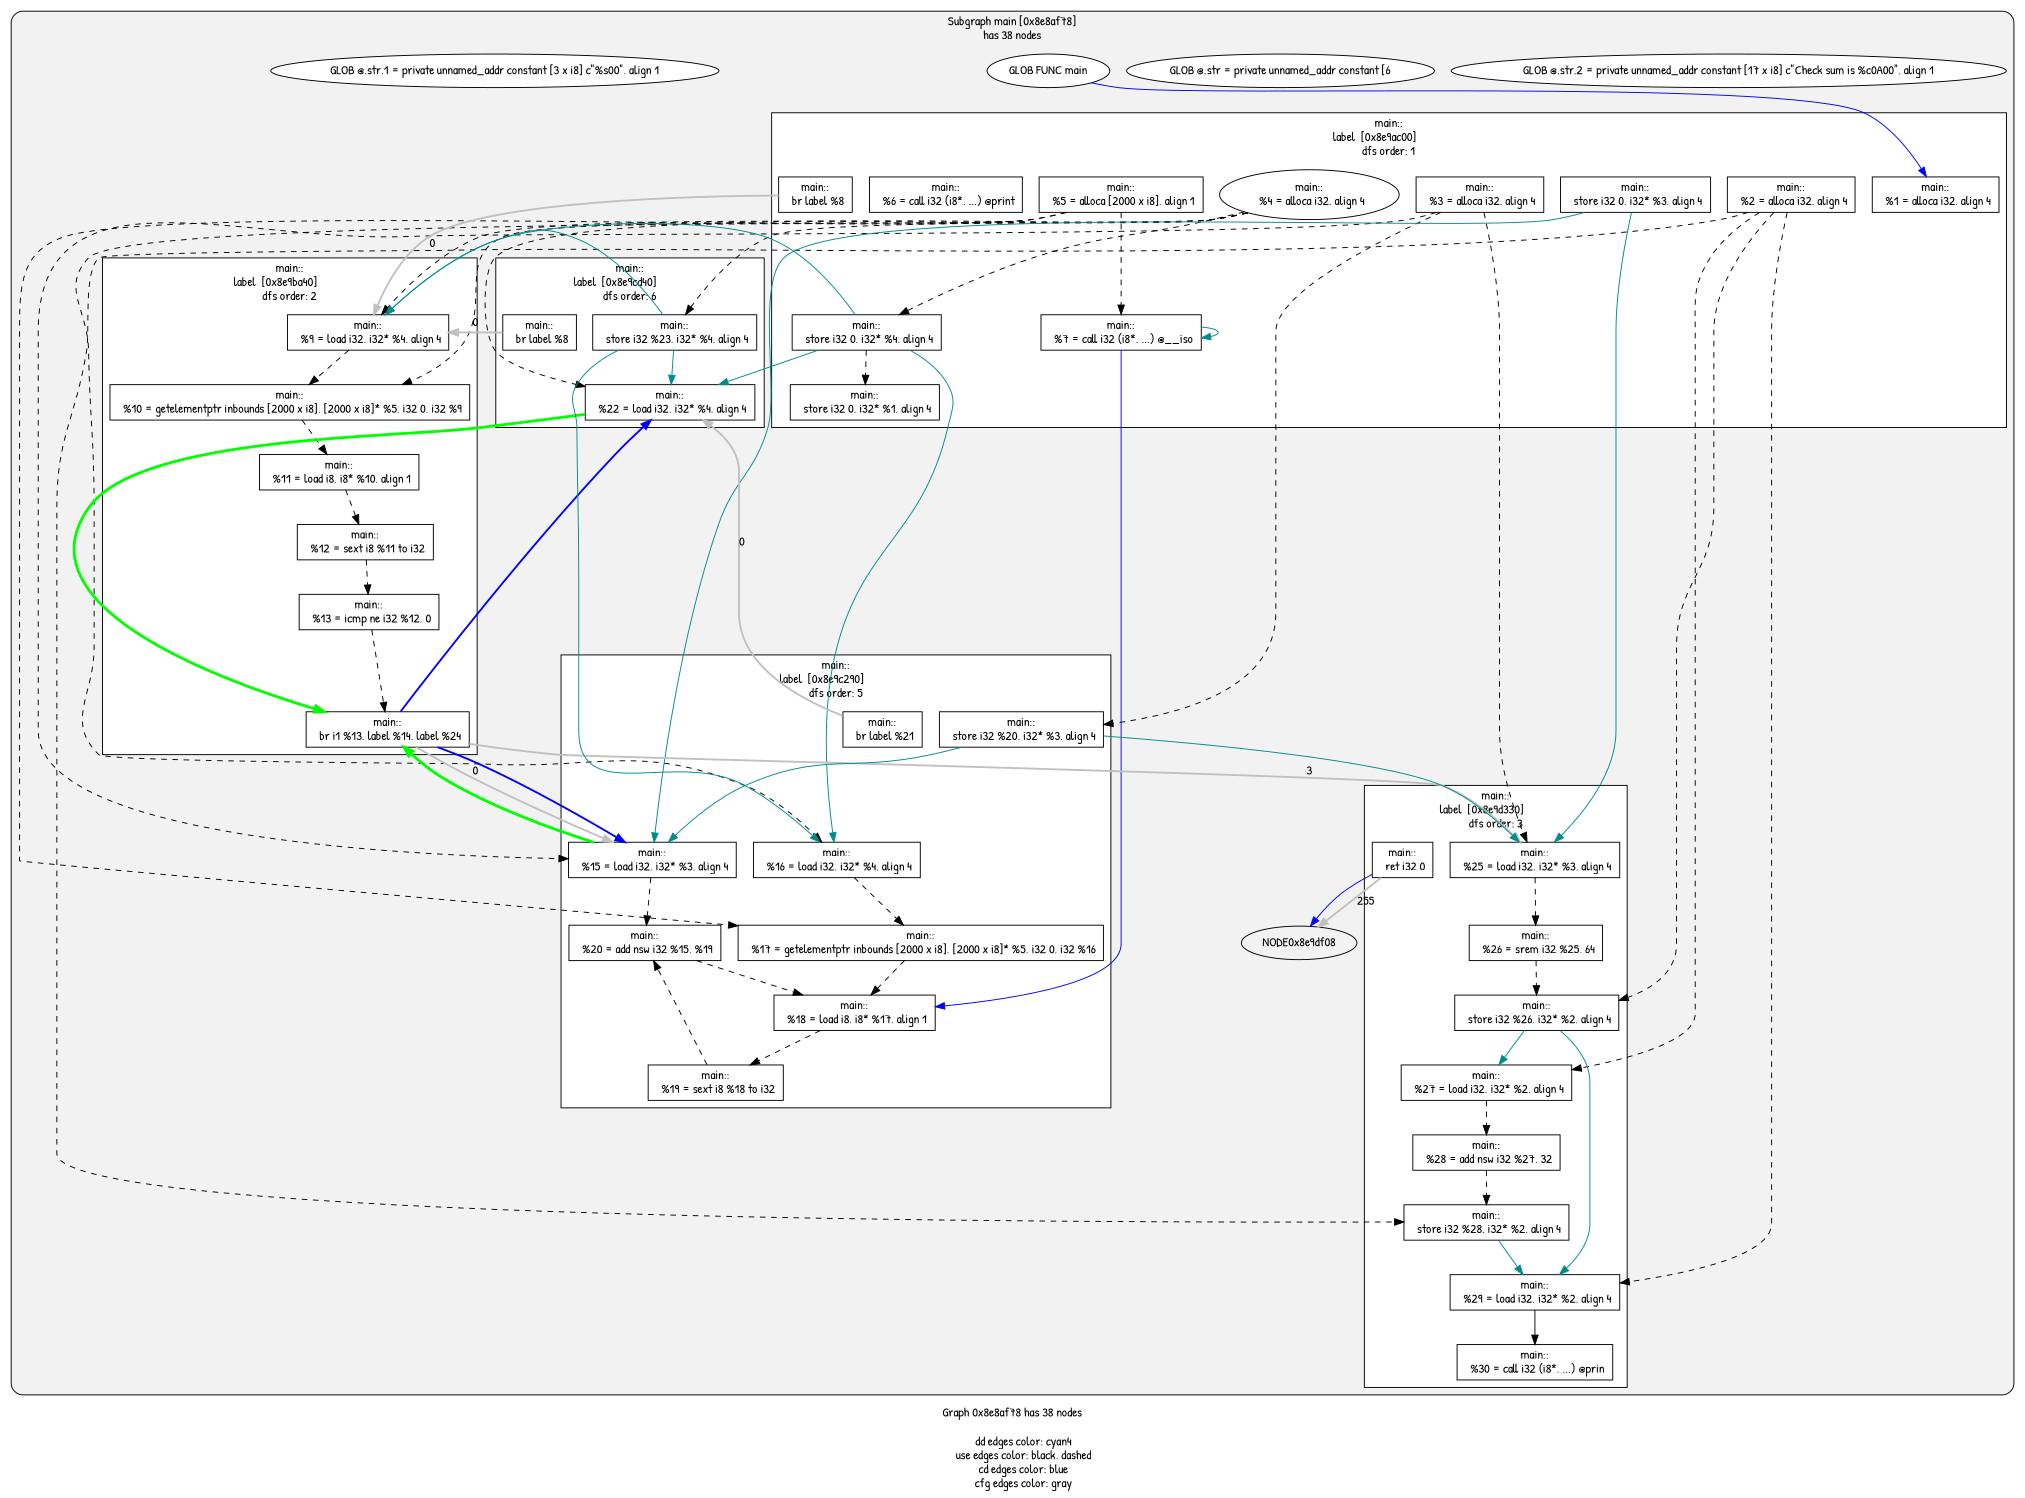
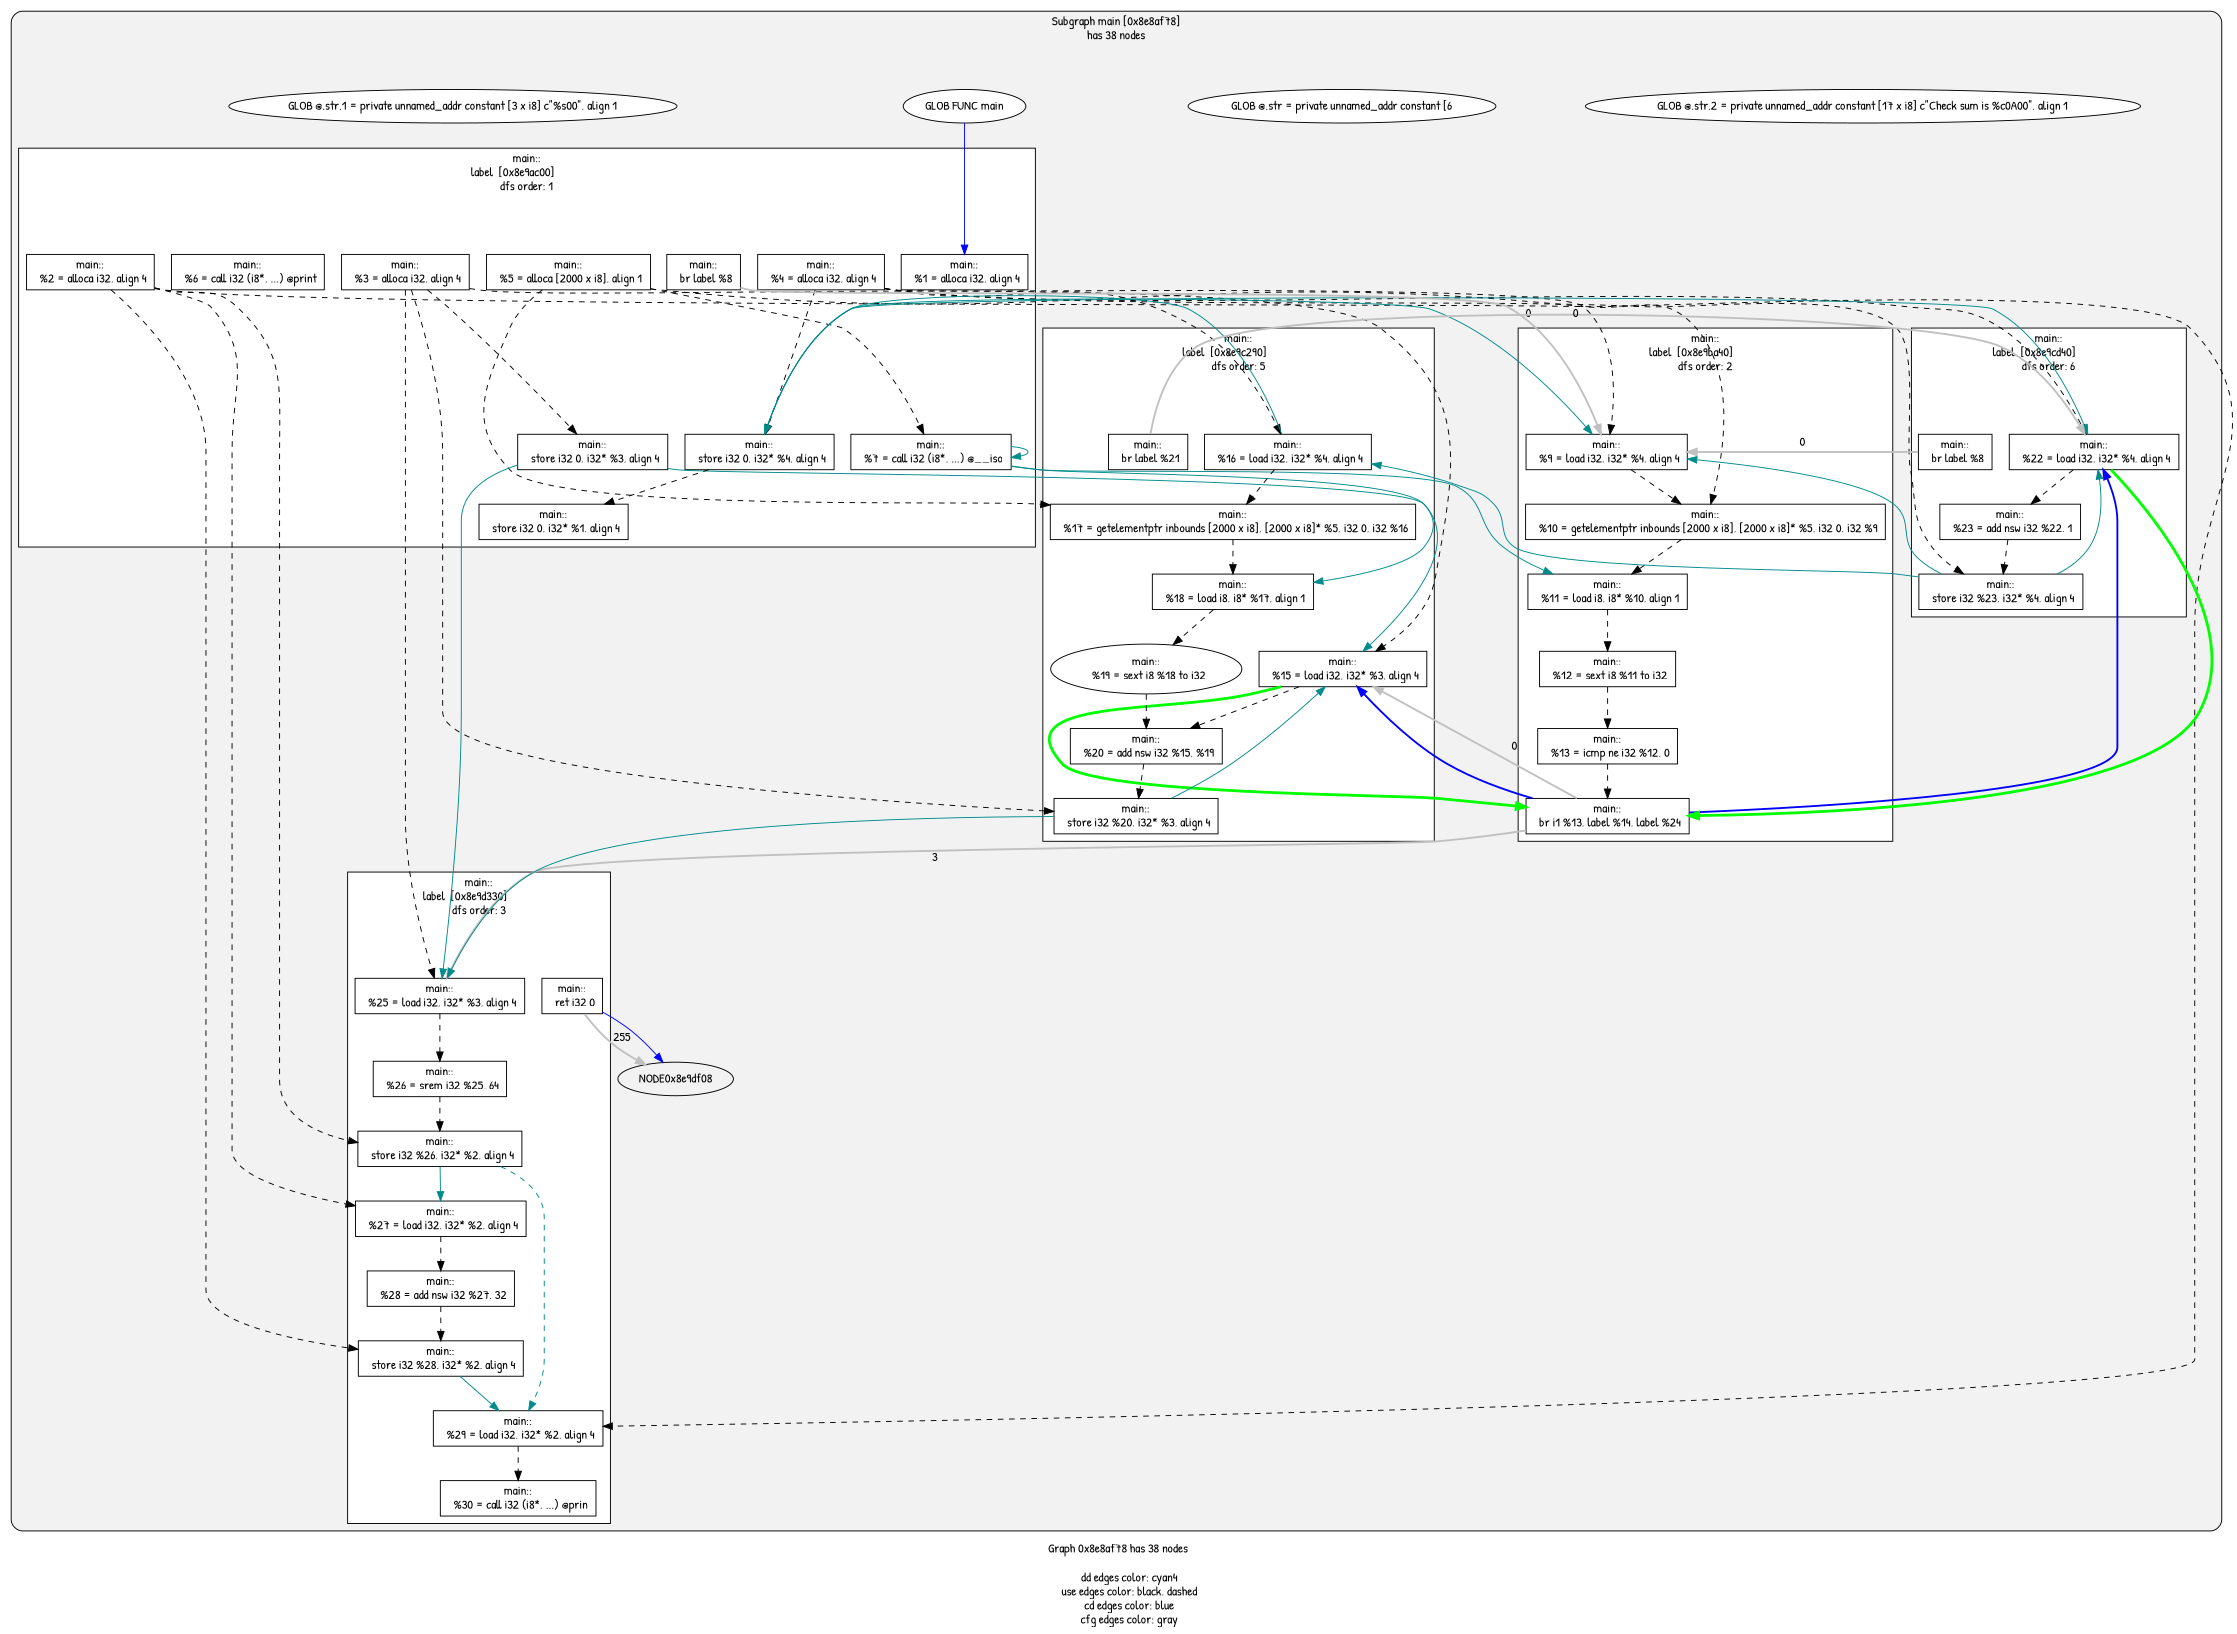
(1309, 195) -> (821, 272)
none -> (504, 360)
none -> (1297, 473)
none -> (2010, 522)
(868, 575) -> (1026, 296)
(1121, 745) -> (1297, 480)
(745, 976) -> (1142, 776)
(716, 1083) -> (1146, 669)
(1590, 1148) -> (544, 1275)
(1535, 1323) -> (518, 1459)
